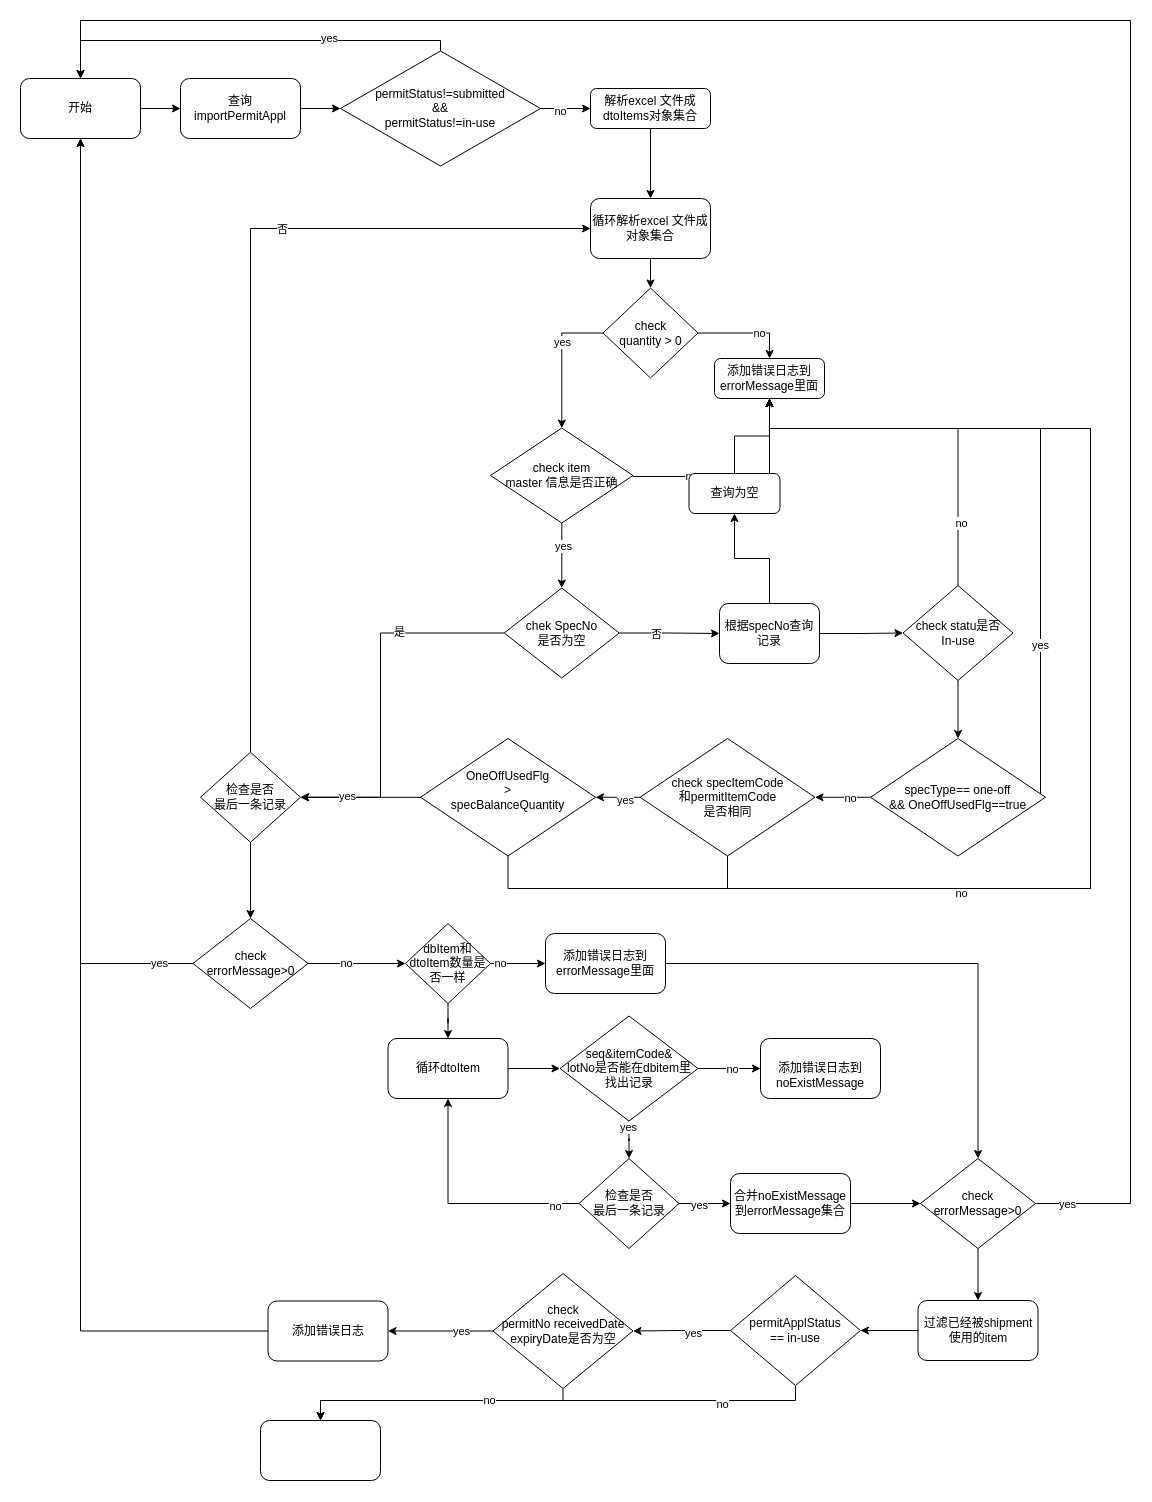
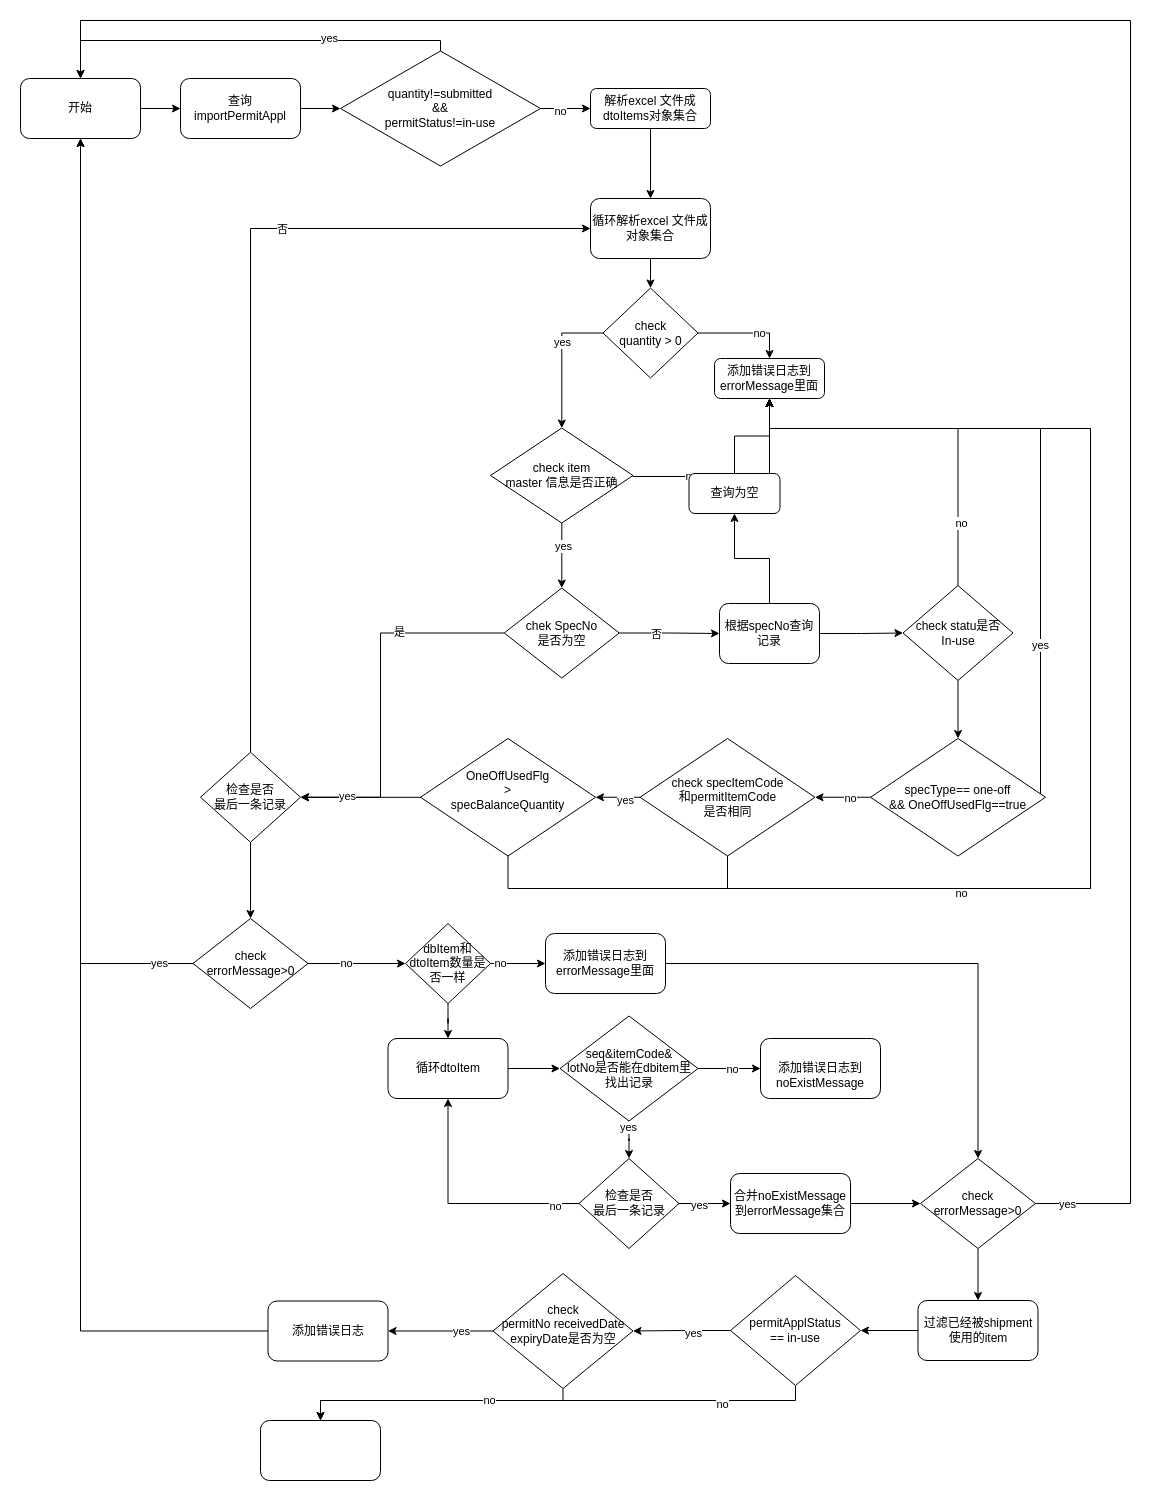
(441, 109) -> (441, 109)
